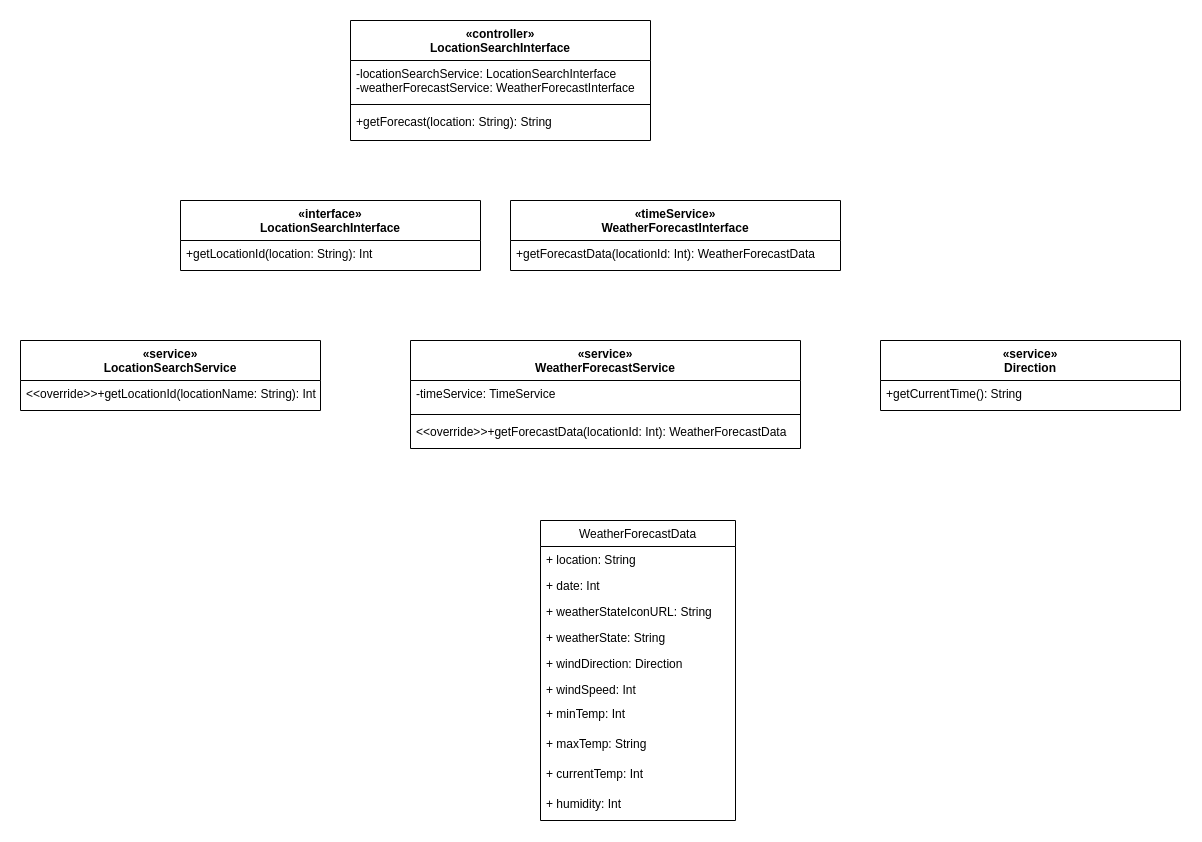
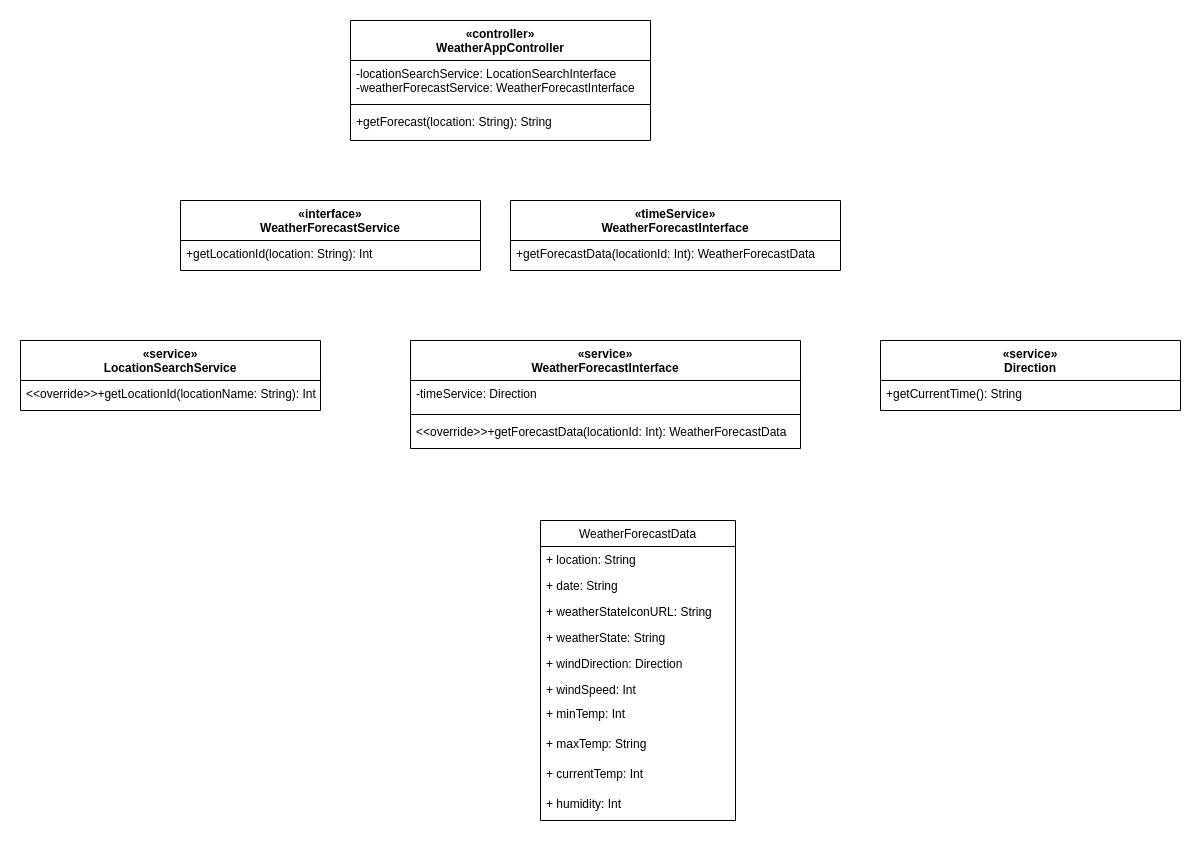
(500, 34) -> (500, 34)
(330, 214) -> (330, 214)
(605, 354) -> (605, 354)
(491, 394) -> (484, 394)
(578, 586) -> (587, 586)
